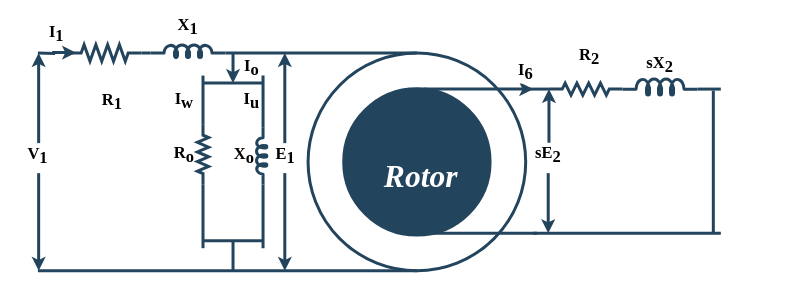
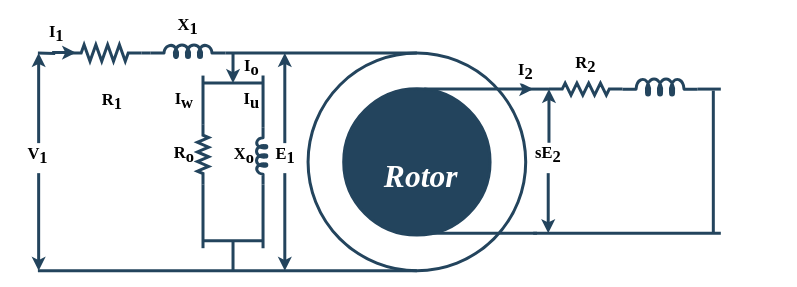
(589, 57) -> (585, 64)
(660, 64) -> none
(525, 72) -> (525, 72)
